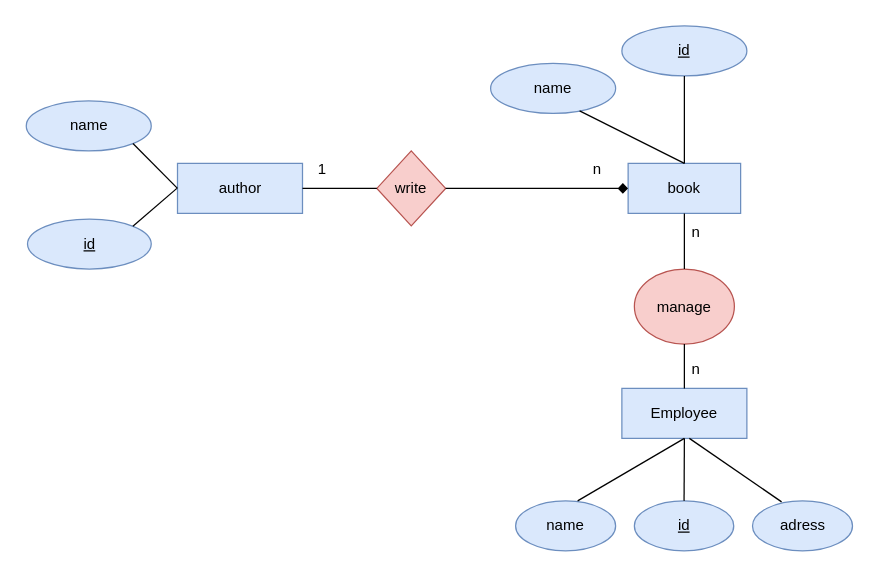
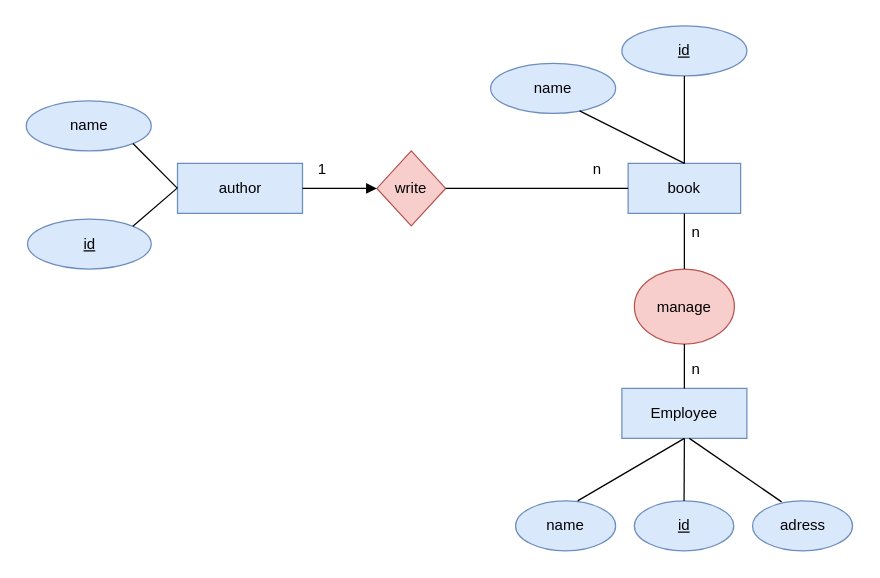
(370, 188) -> (365, 188)
(617, 188) -> (622, 188)
